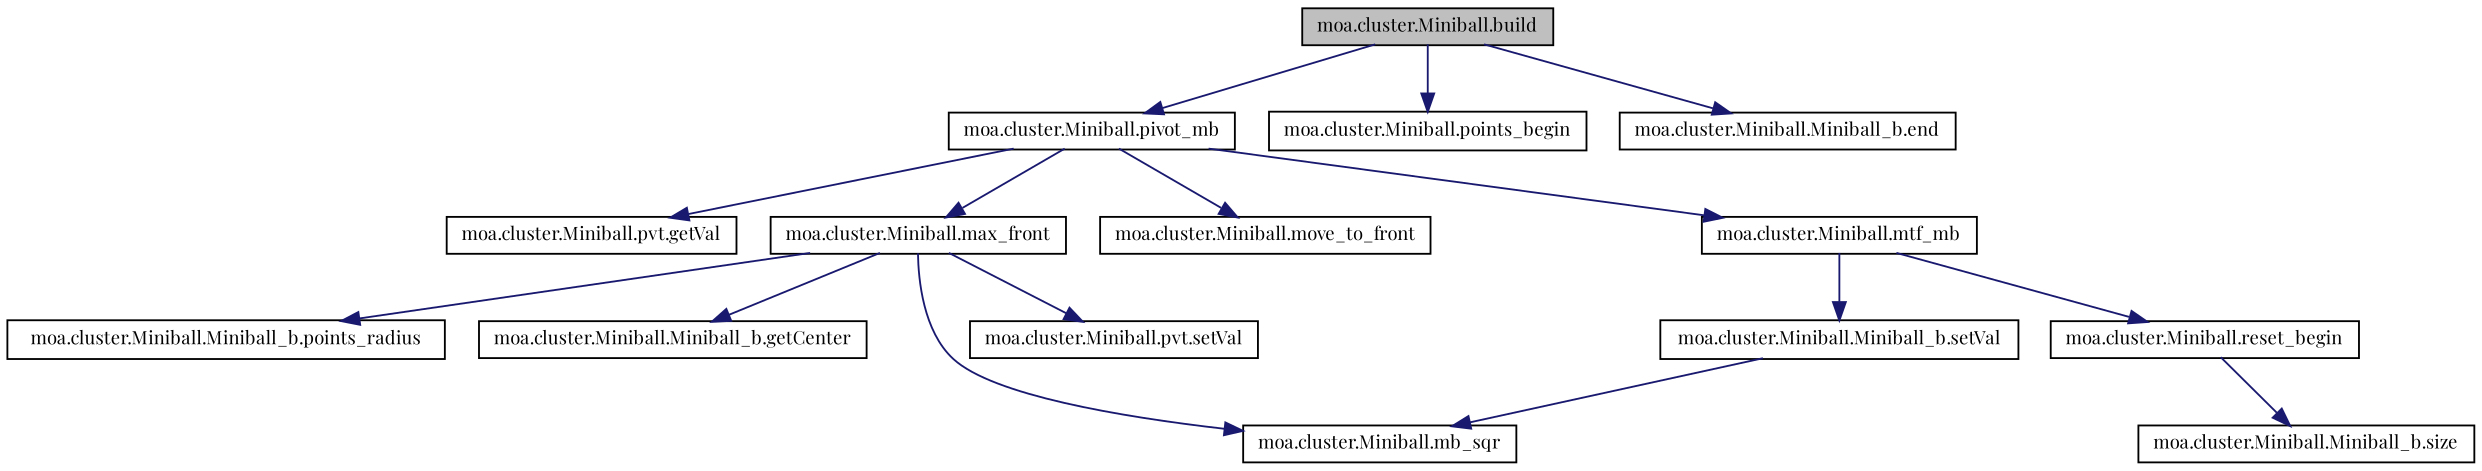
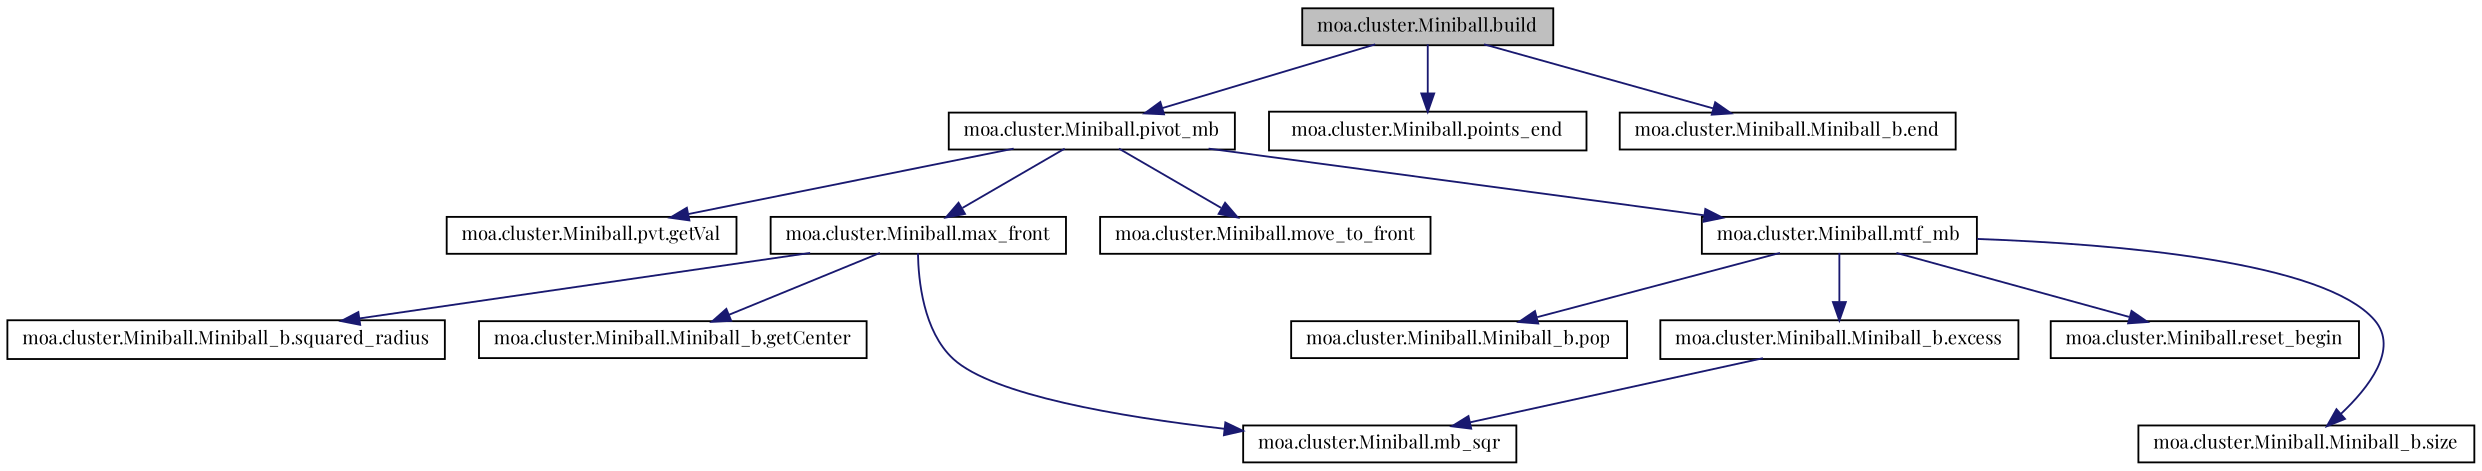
(1428, 131) -> (1428, 131)
(226, 340) -> (226, 340)
(1114, 340) -> none
none -> (1459, 340)
(1839, 340) -> (1839, 340)
(2249, 385) -> (2236, 265)
